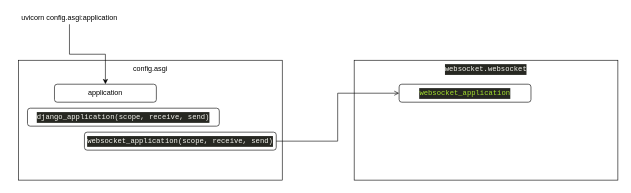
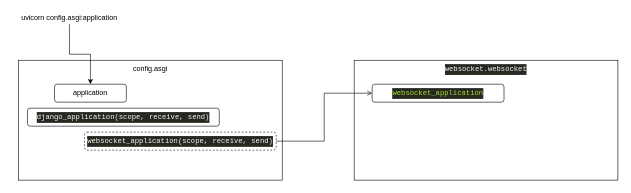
(105, 93) -> (90, 93)
(465, 93) -> (438, 93)
(180, 141) -> (180, 141)
